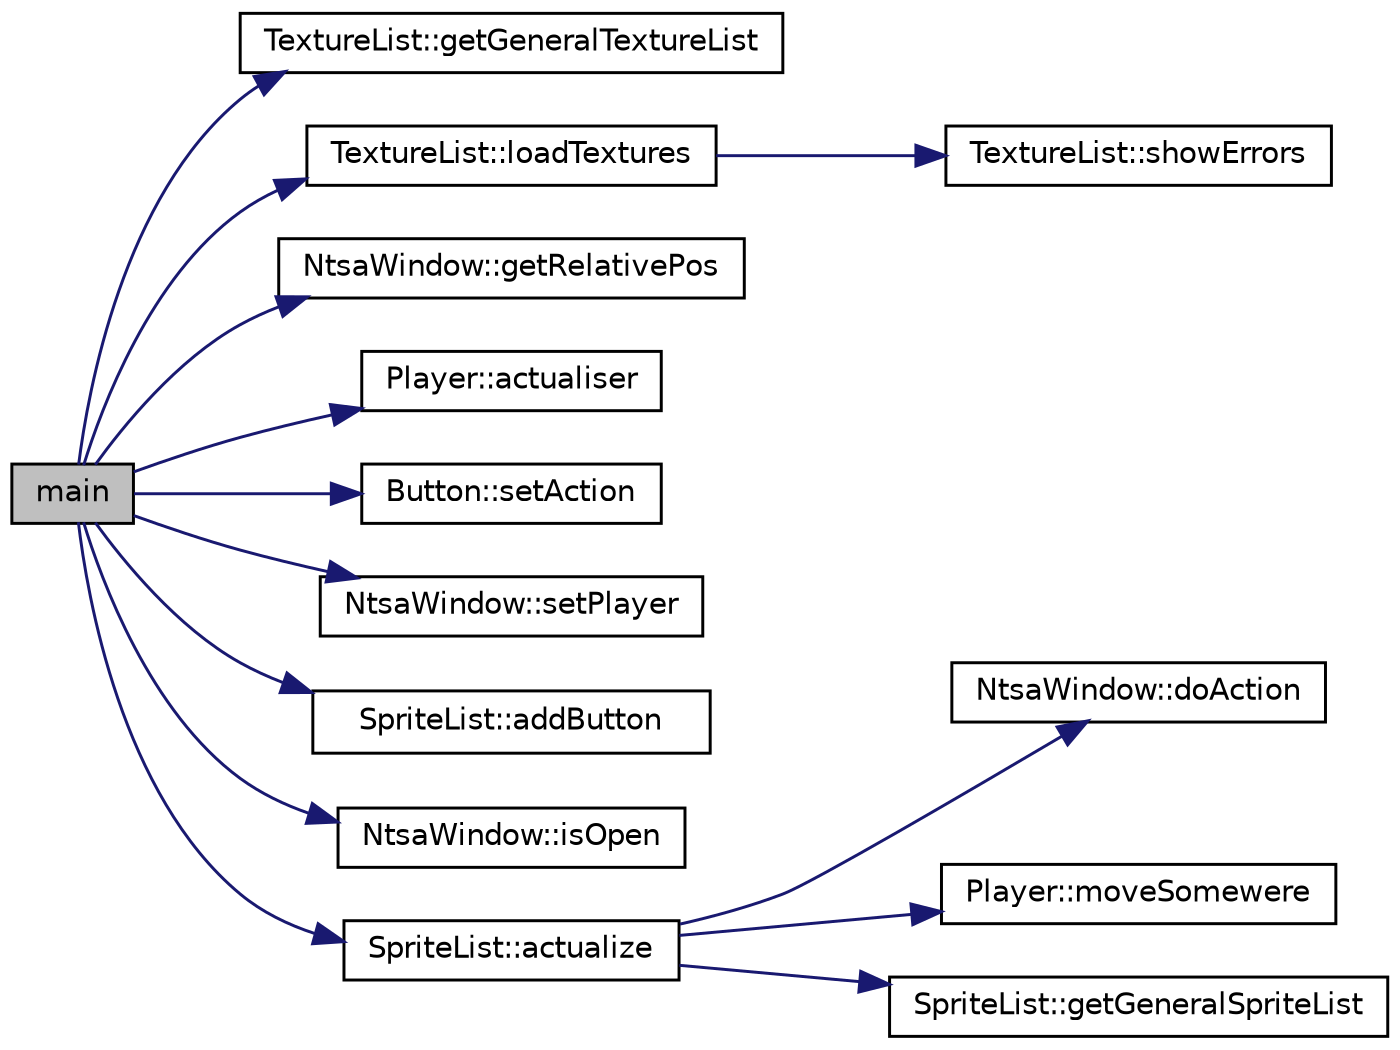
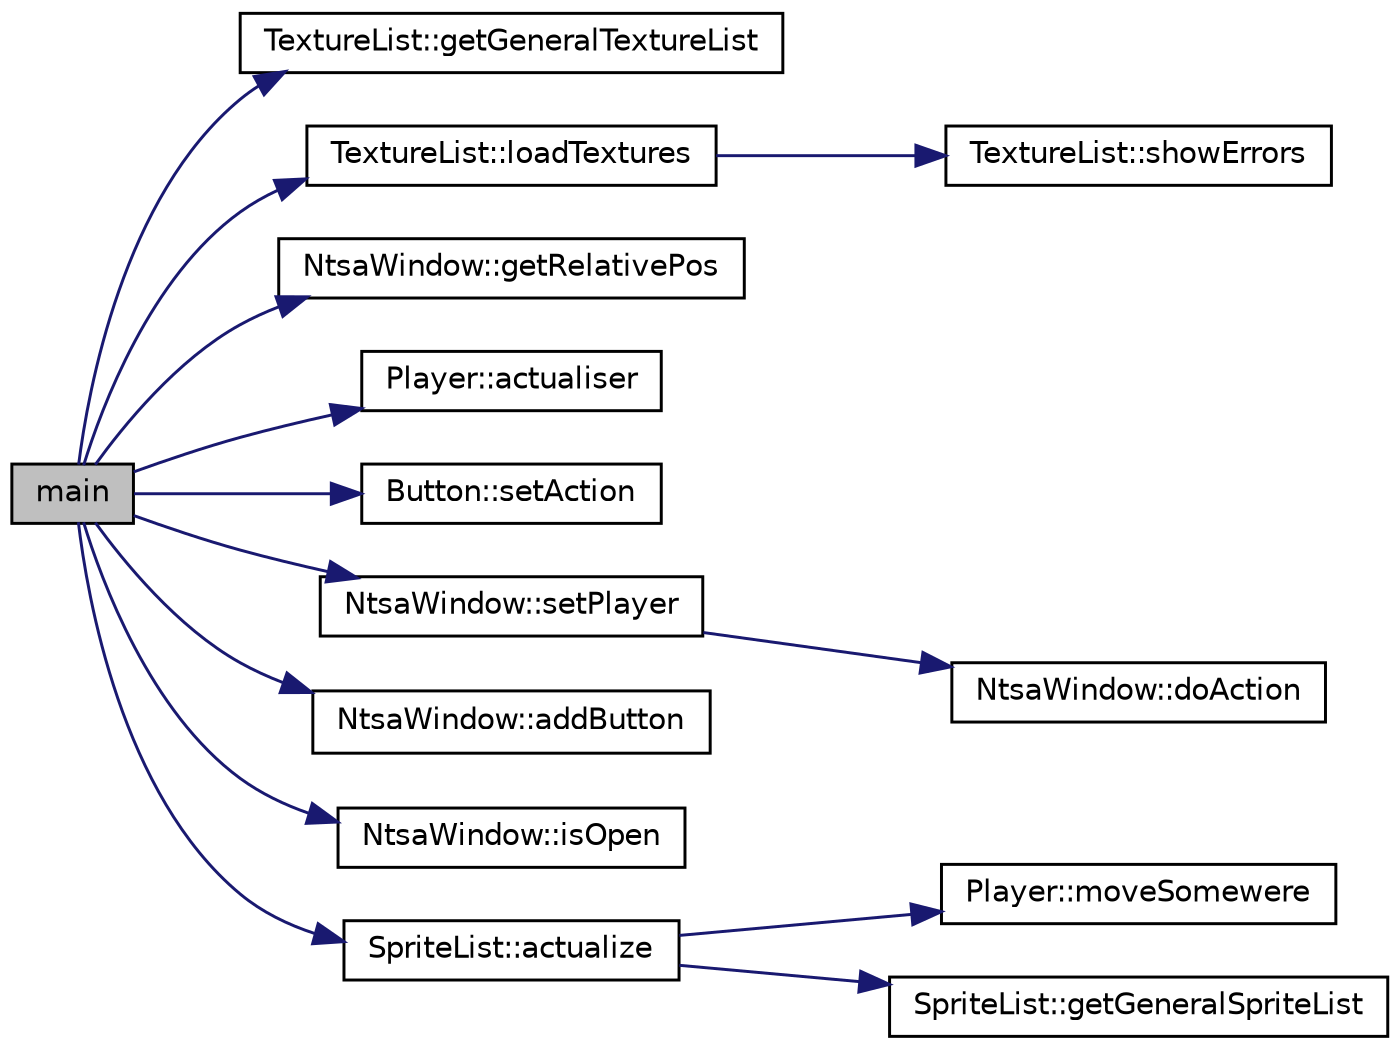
(512, 722) -> (512, 722)
(877, 844) -> (812, 648)
